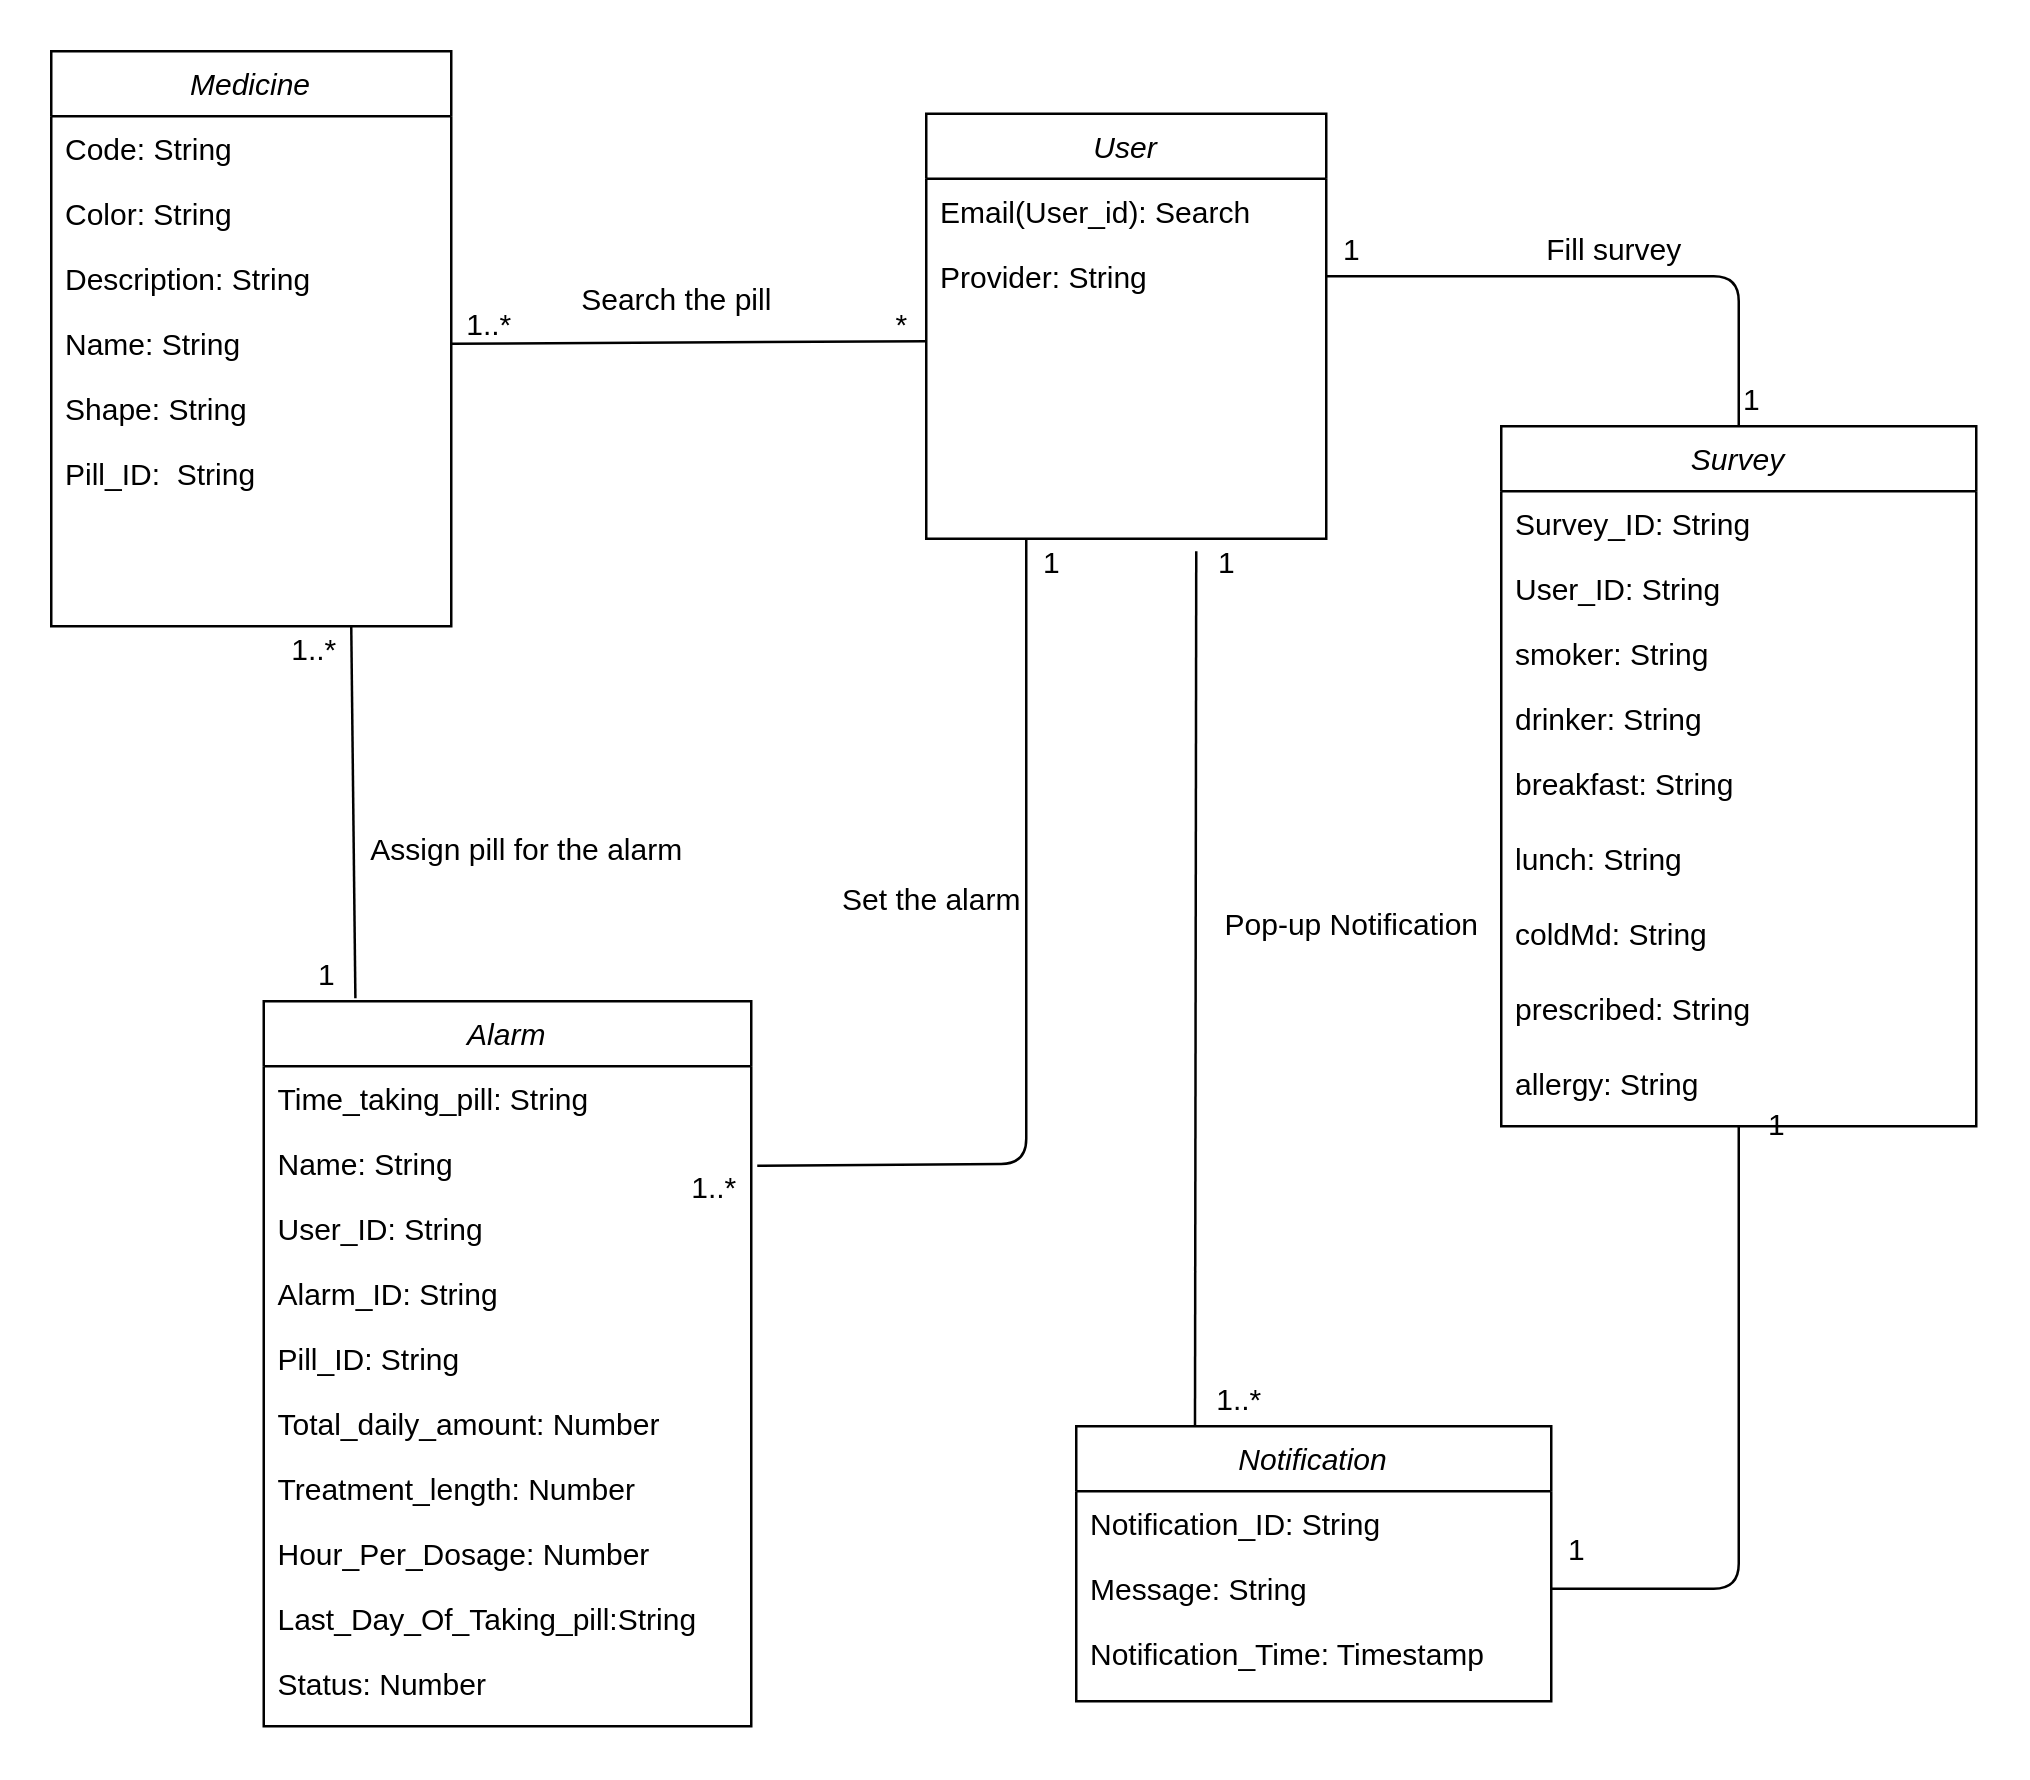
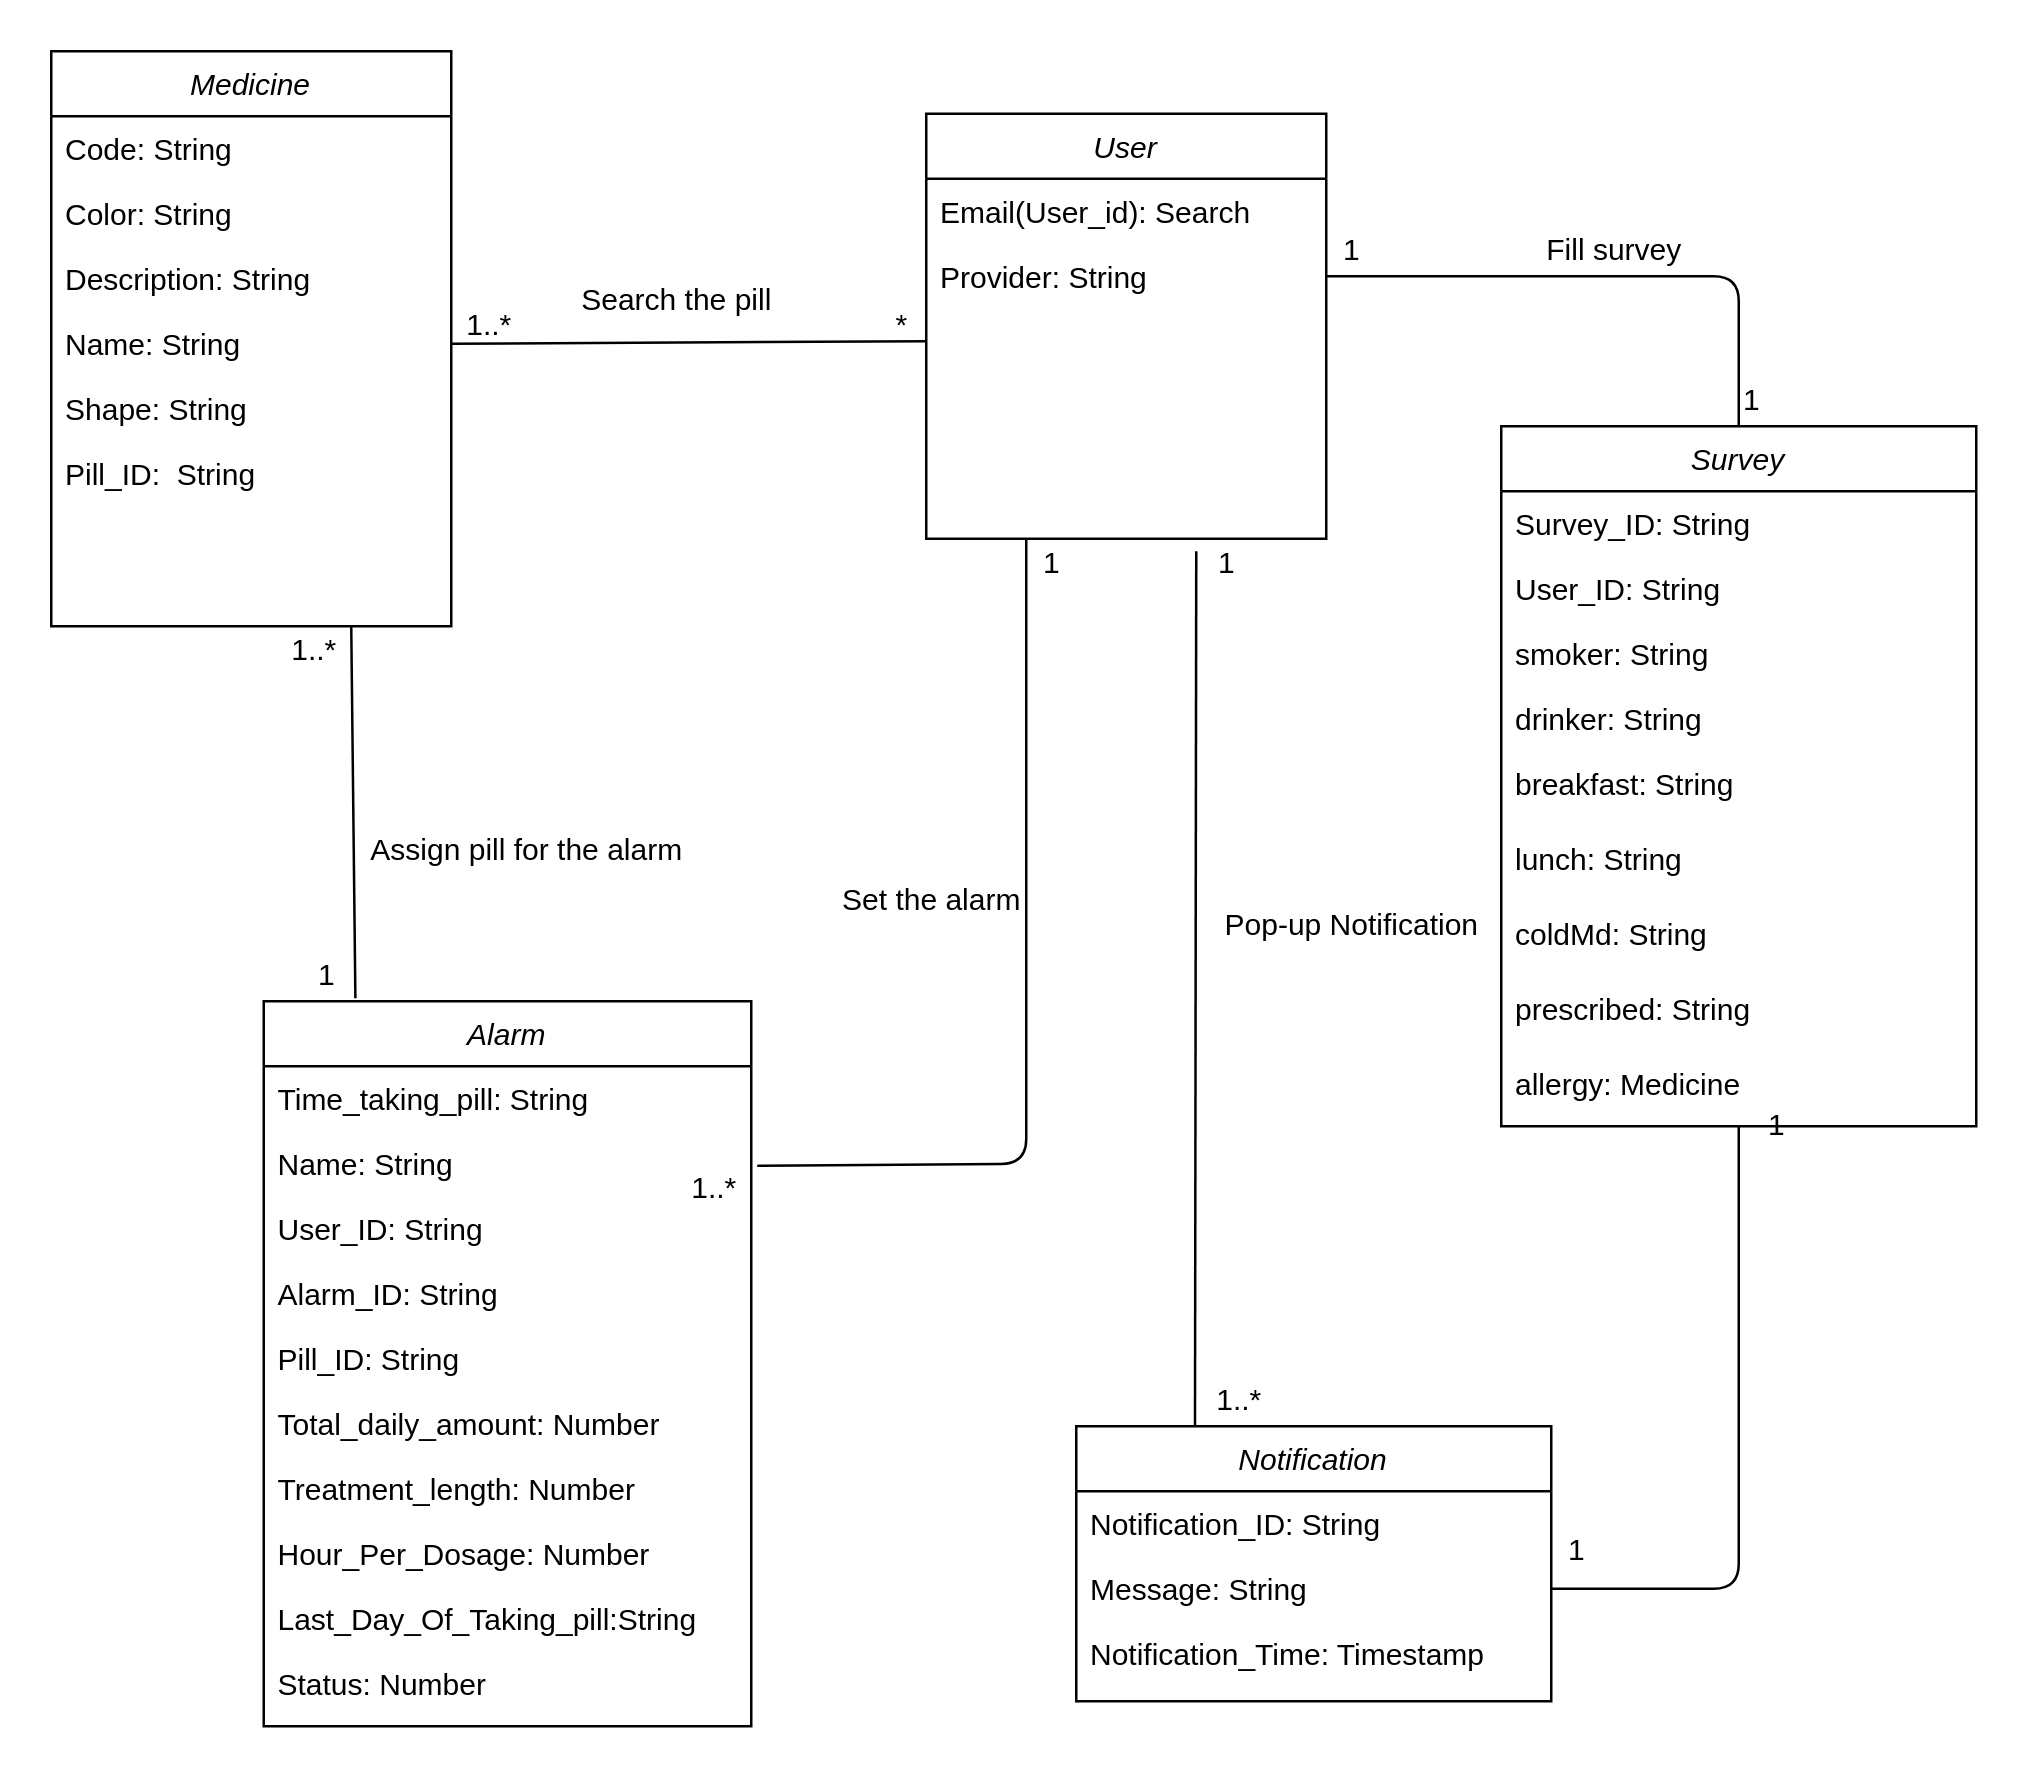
(1622, 1085) -> (1634, 1085)
